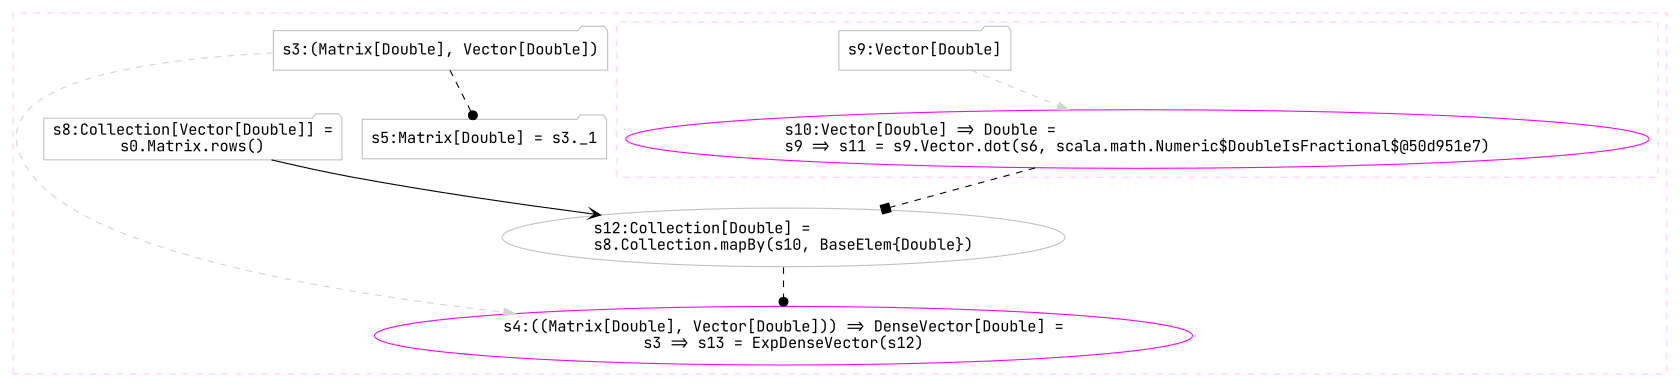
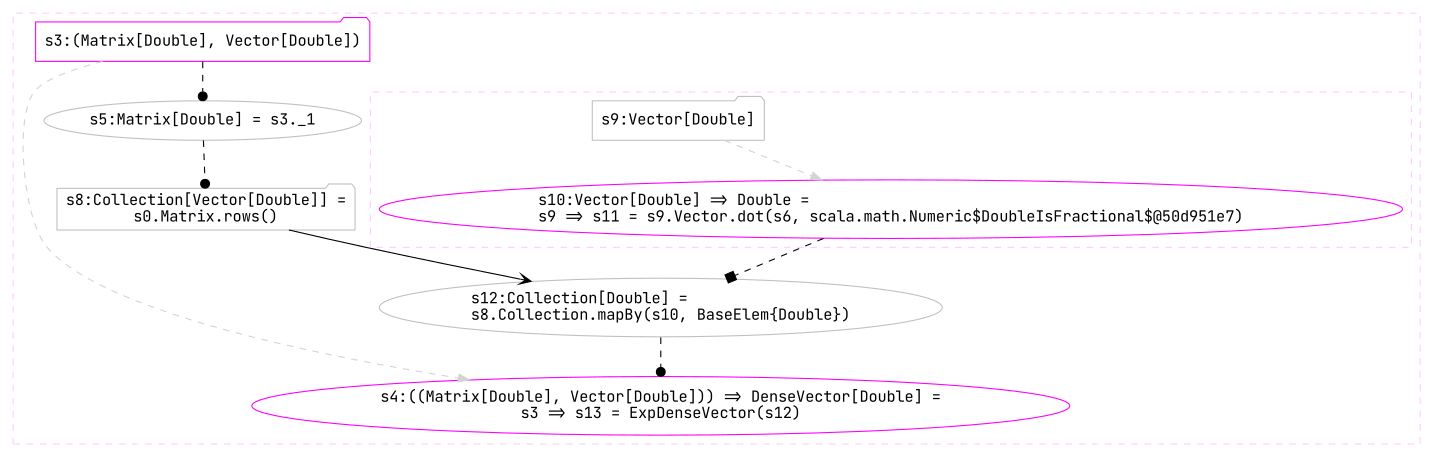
(441, 50) -> (203, 42)
(484, 139) -> (203, 121)
none -> (204, 160)
